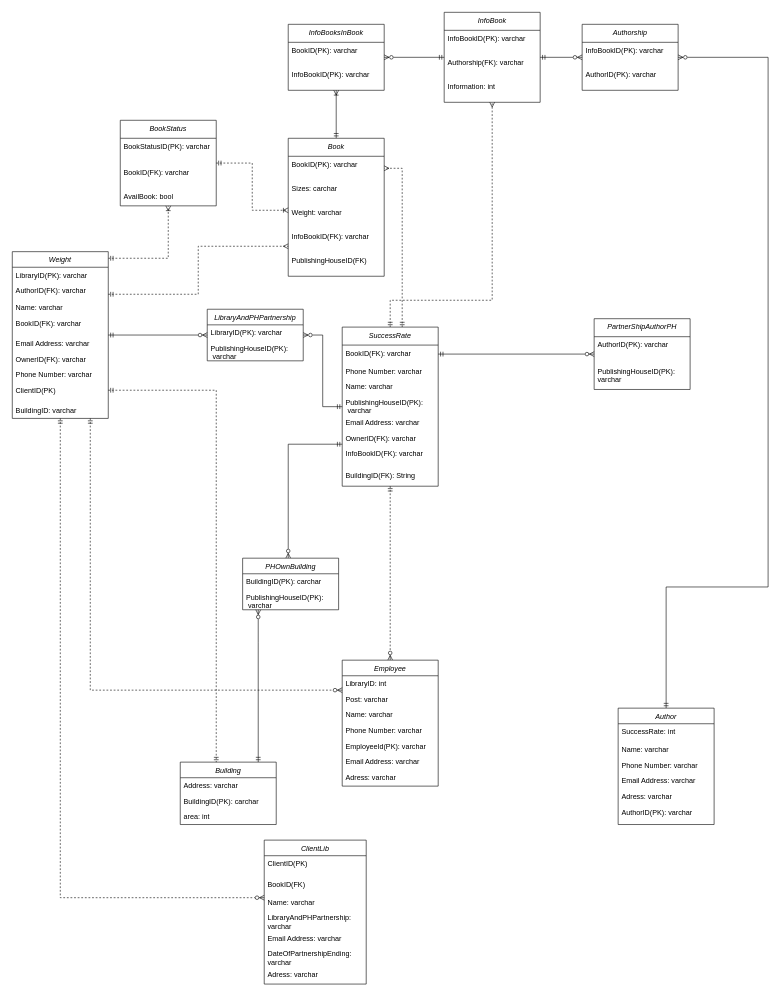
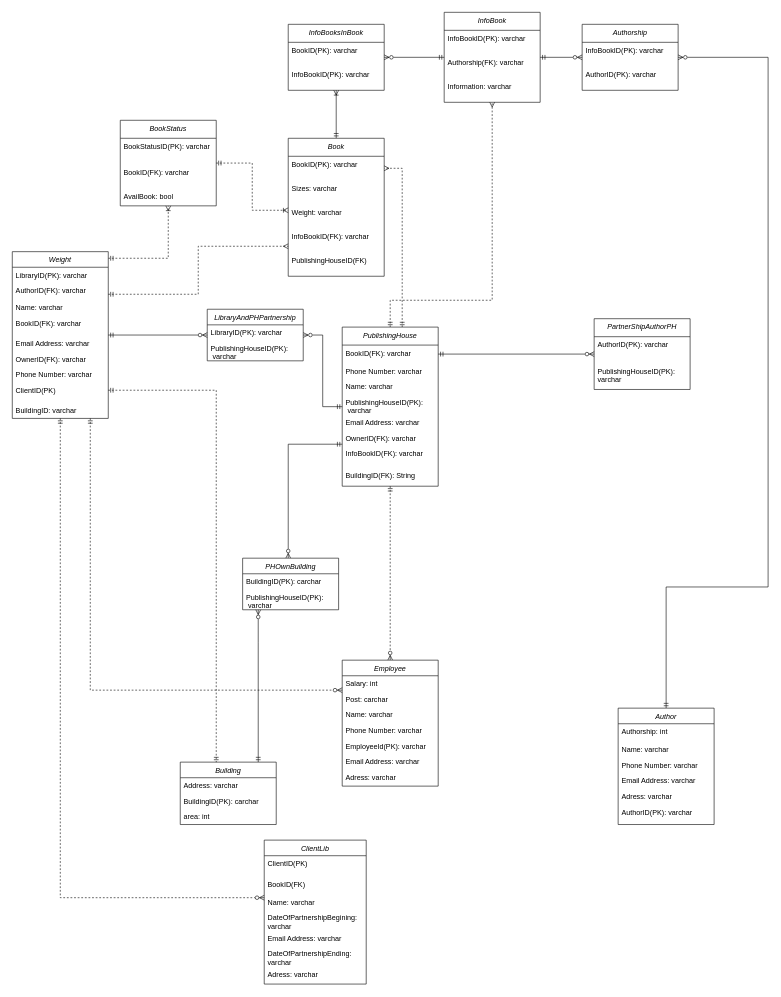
(476, 86) -> (485, 86)
(317, 188) -> (317, 188)
(390, 335) -> (390, 335)
(370, 684) -> (364, 684)
(370, 700) -> (370, 700)
(651, 732) -> (648, 732)
(313, 918) -> (316, 918)
